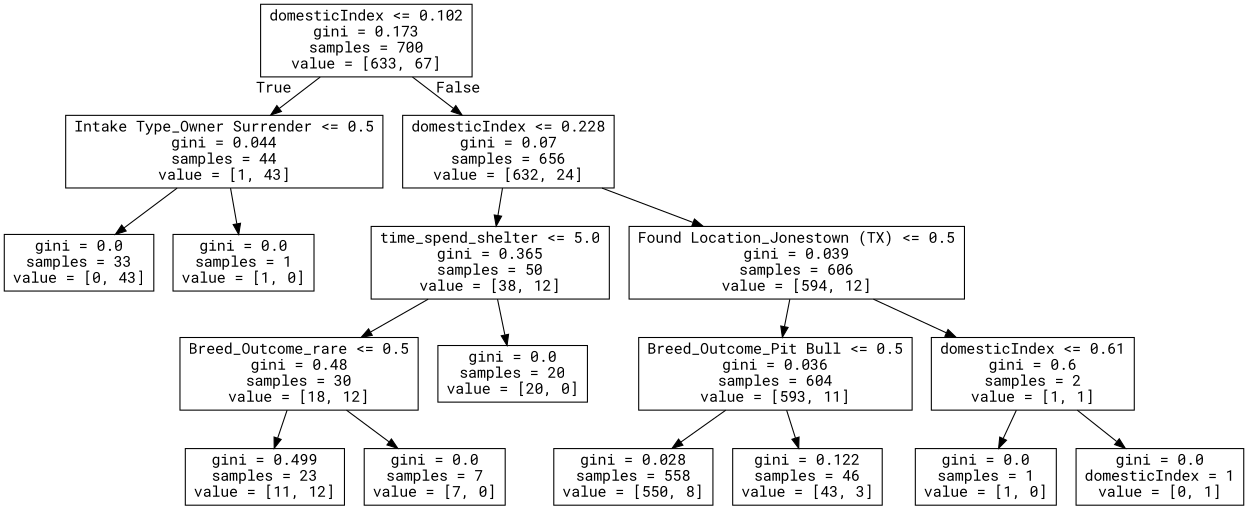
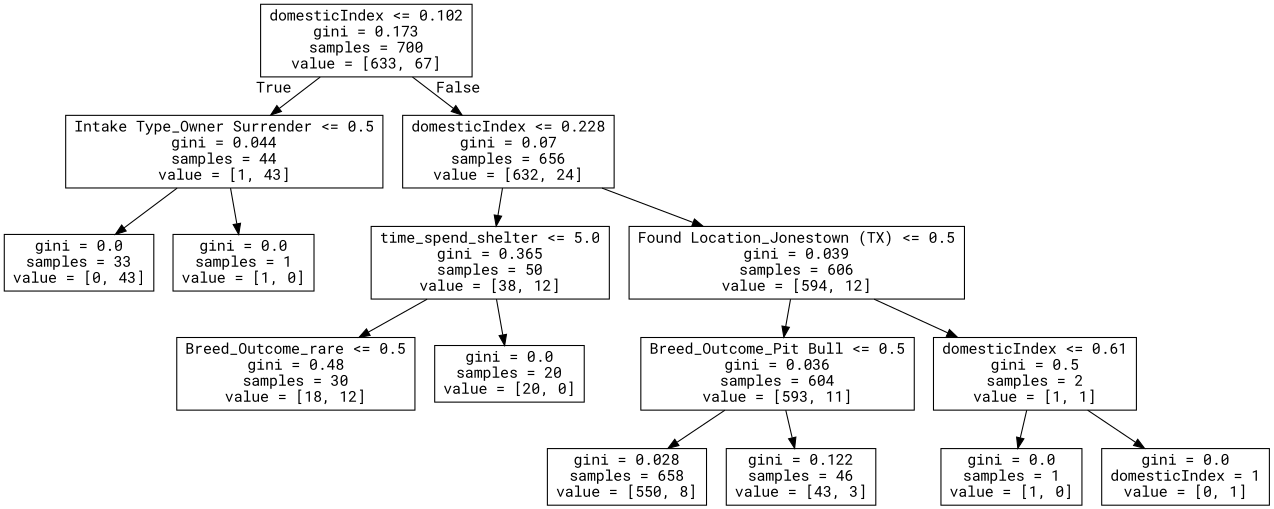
(1033, 374) -> (1035, 374)
(265, 477) -> none
(435, 477) -> none
(633, 477) -> (627, 477)
